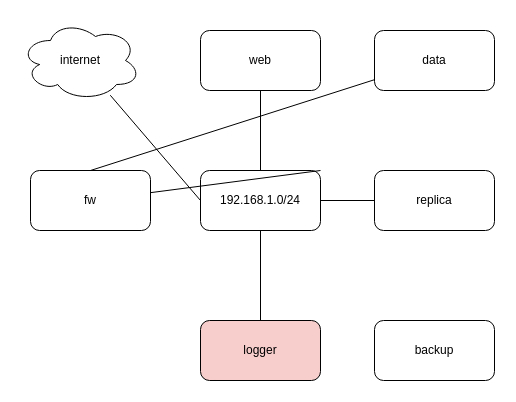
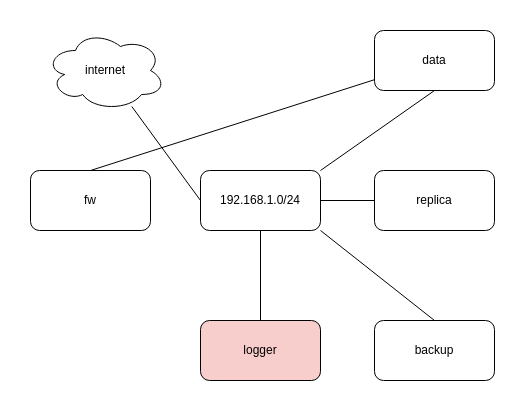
(81, 61) -> (106, 71)
(261, 61) -> none
(261, 131) -> none
(236, 182) -> (377, 131)
none -> (378, 276)
